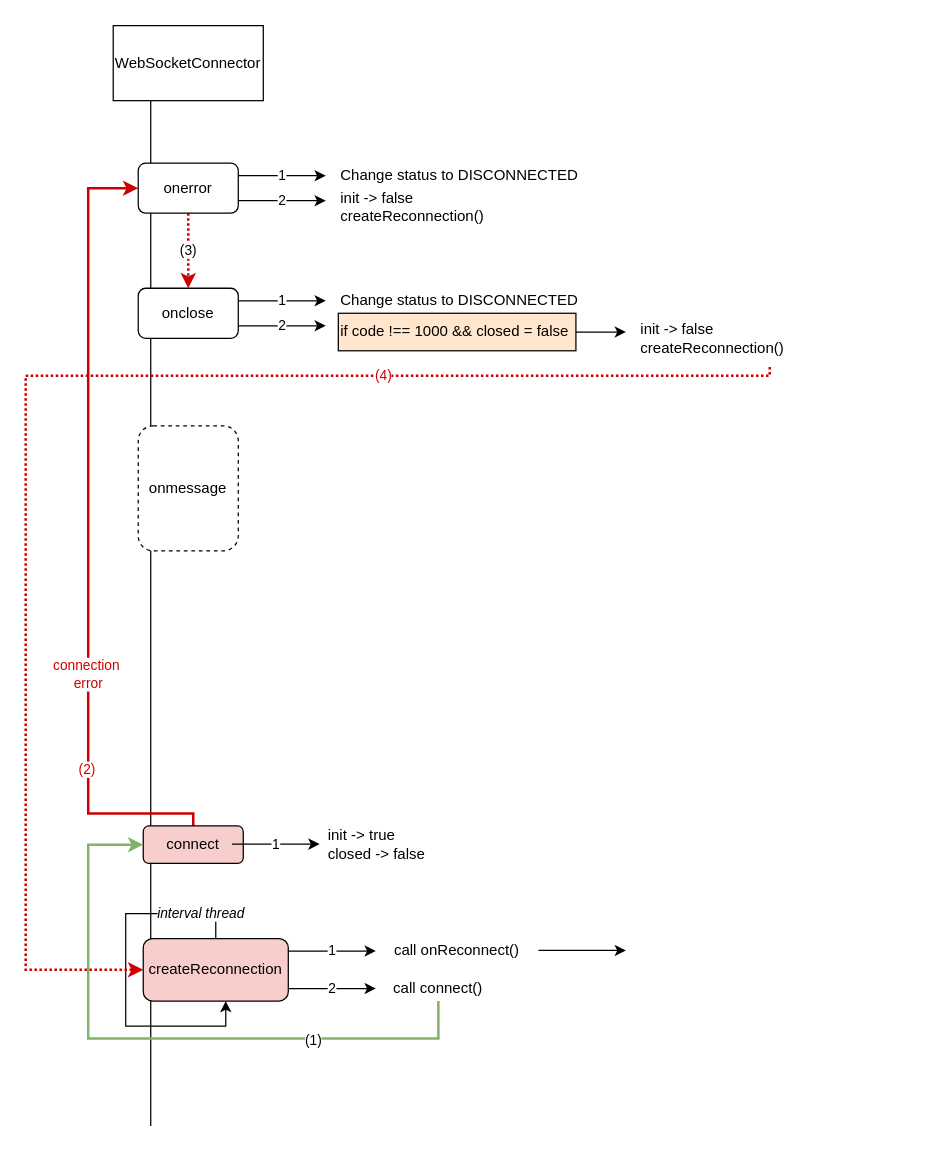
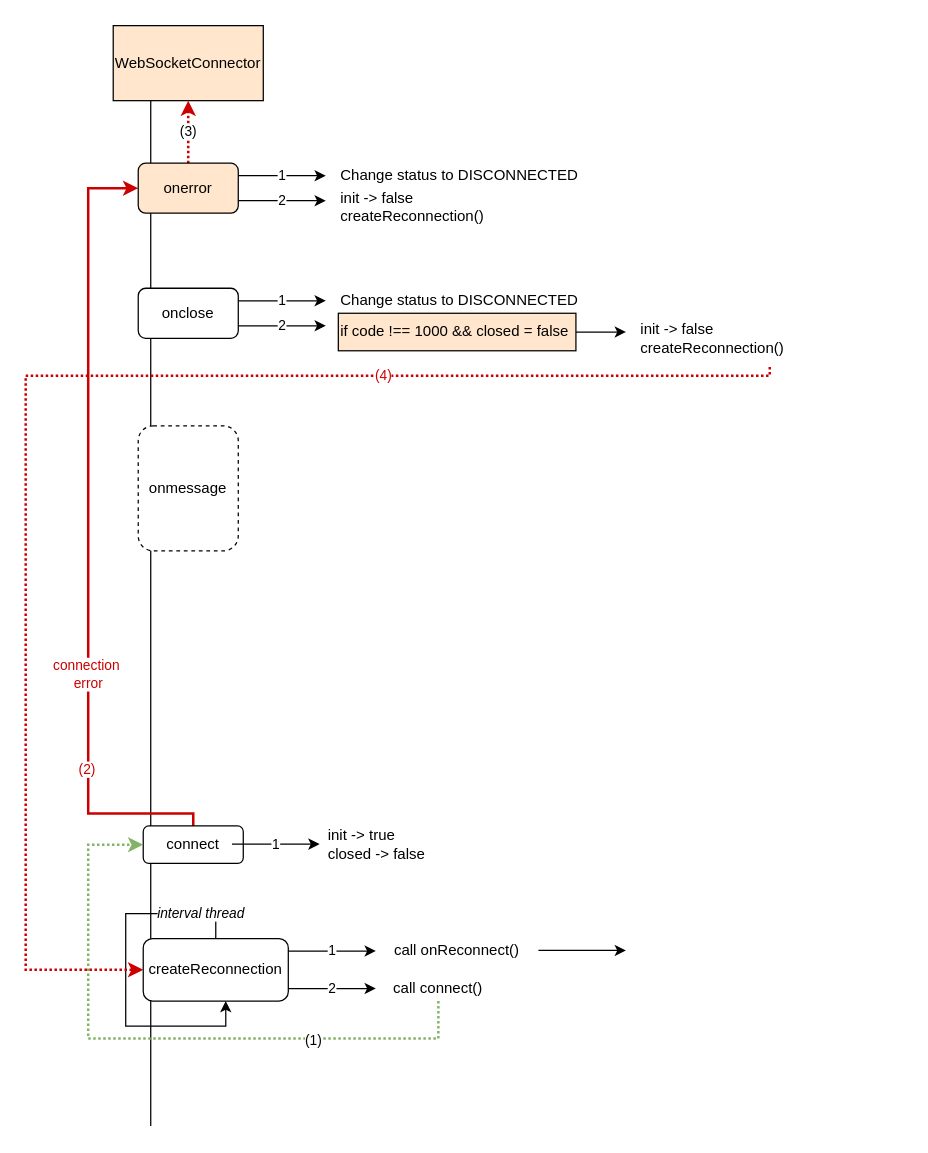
(188, 63) -> (188, 63)
(188, 188) -> (188, 188)
(188, 245) -> (188, 137)
(193, 844) -> (193, 844)
(216, 969) -> (216, 969)
(88, 1028) -> (88, 1028)
